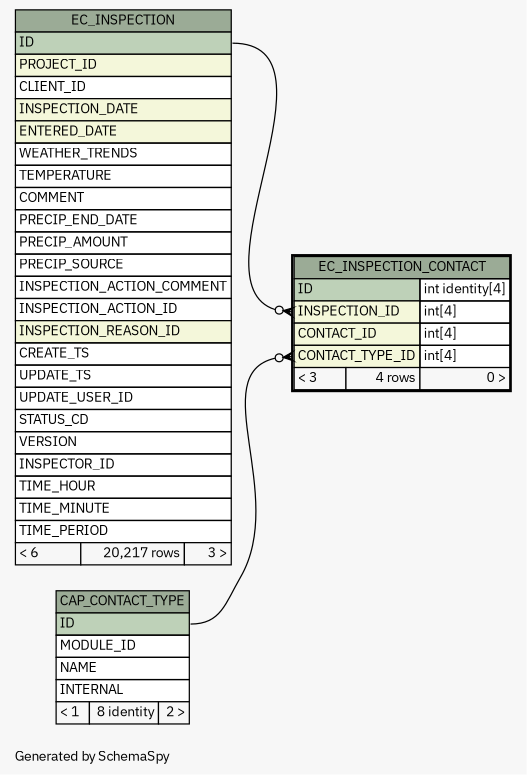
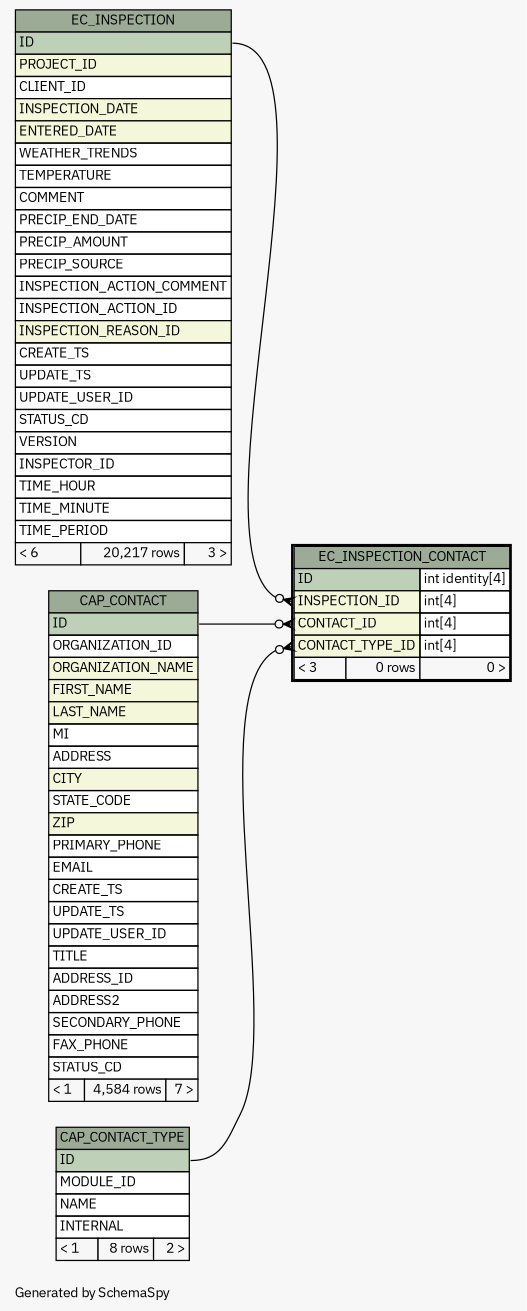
(396, 378) -> (396, 668)
(126, 712) -> (130, 1249)
none -> (123, 846)
